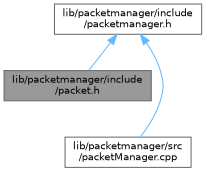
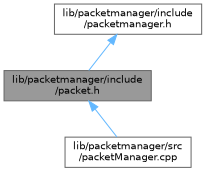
(163, 91) -> (106, 123)
